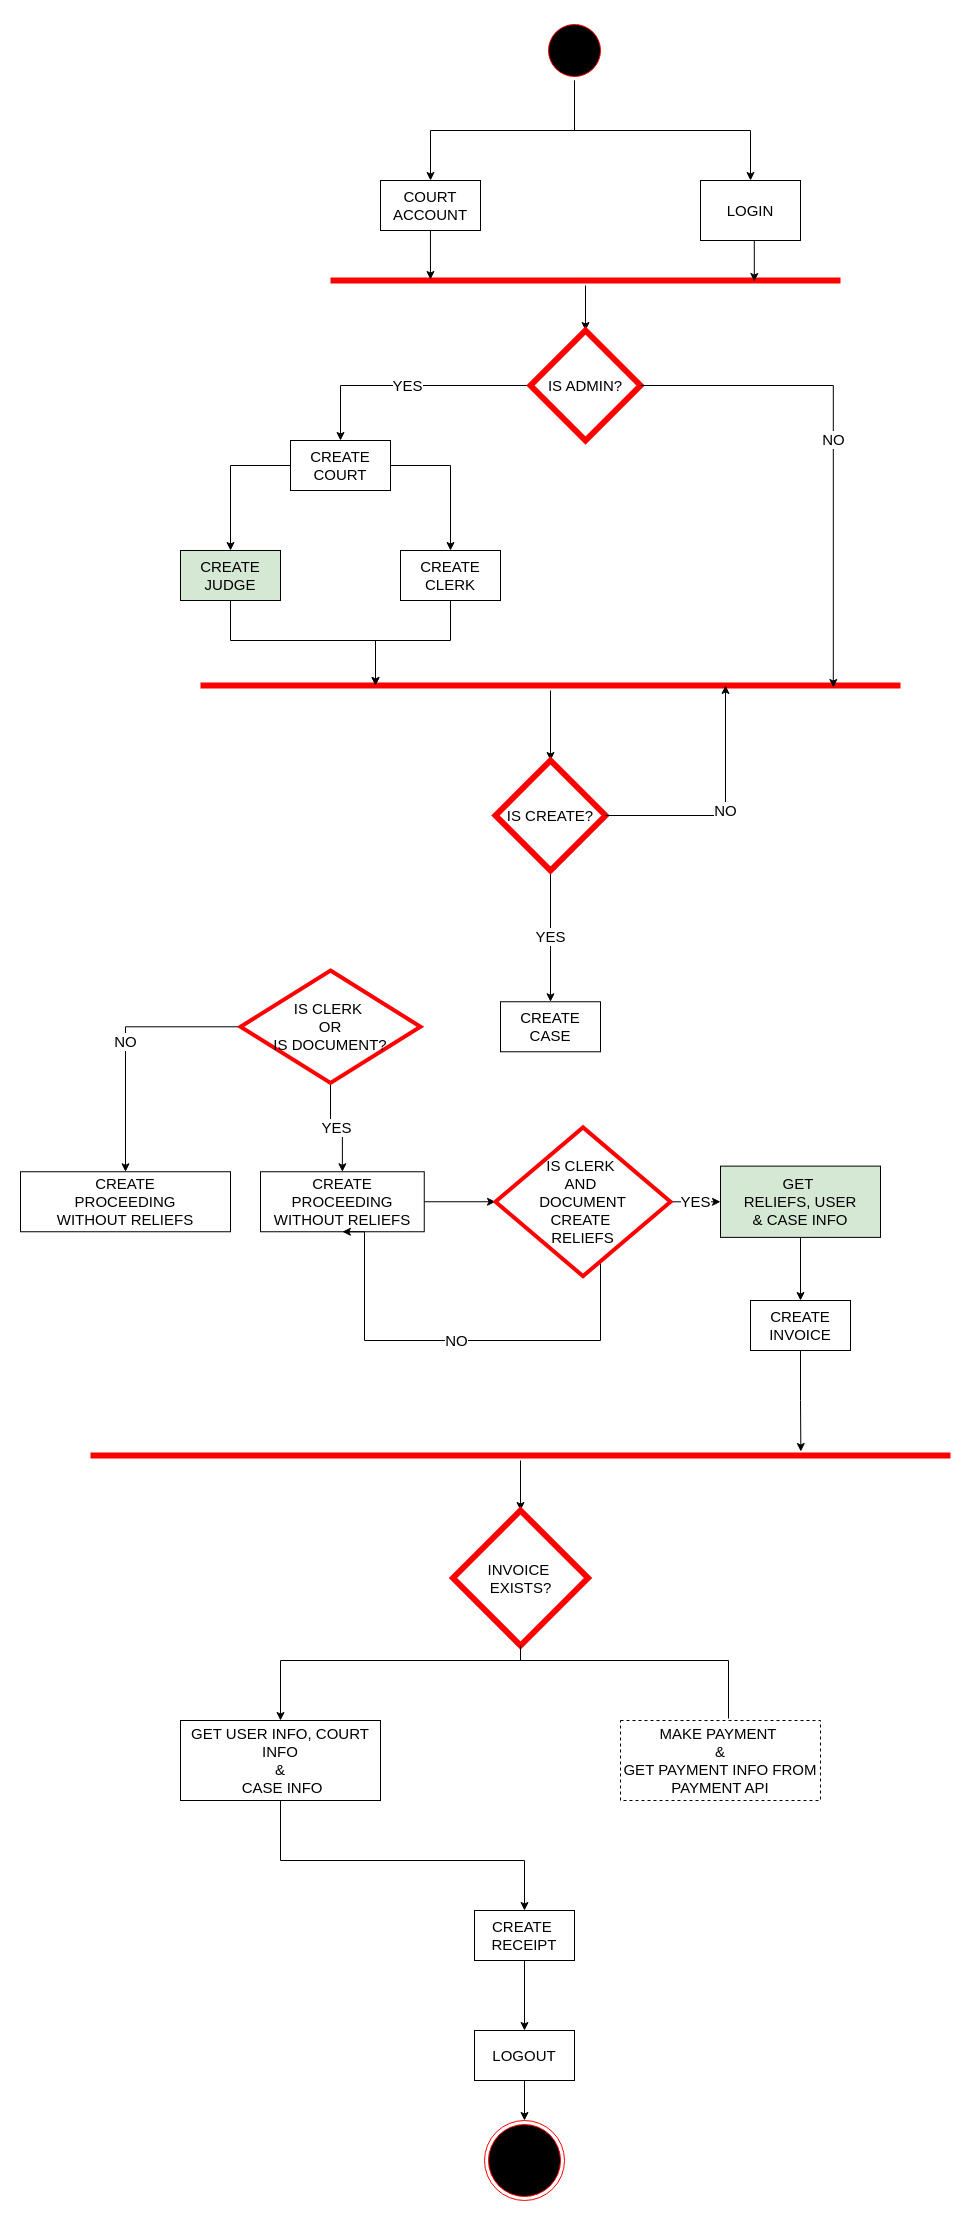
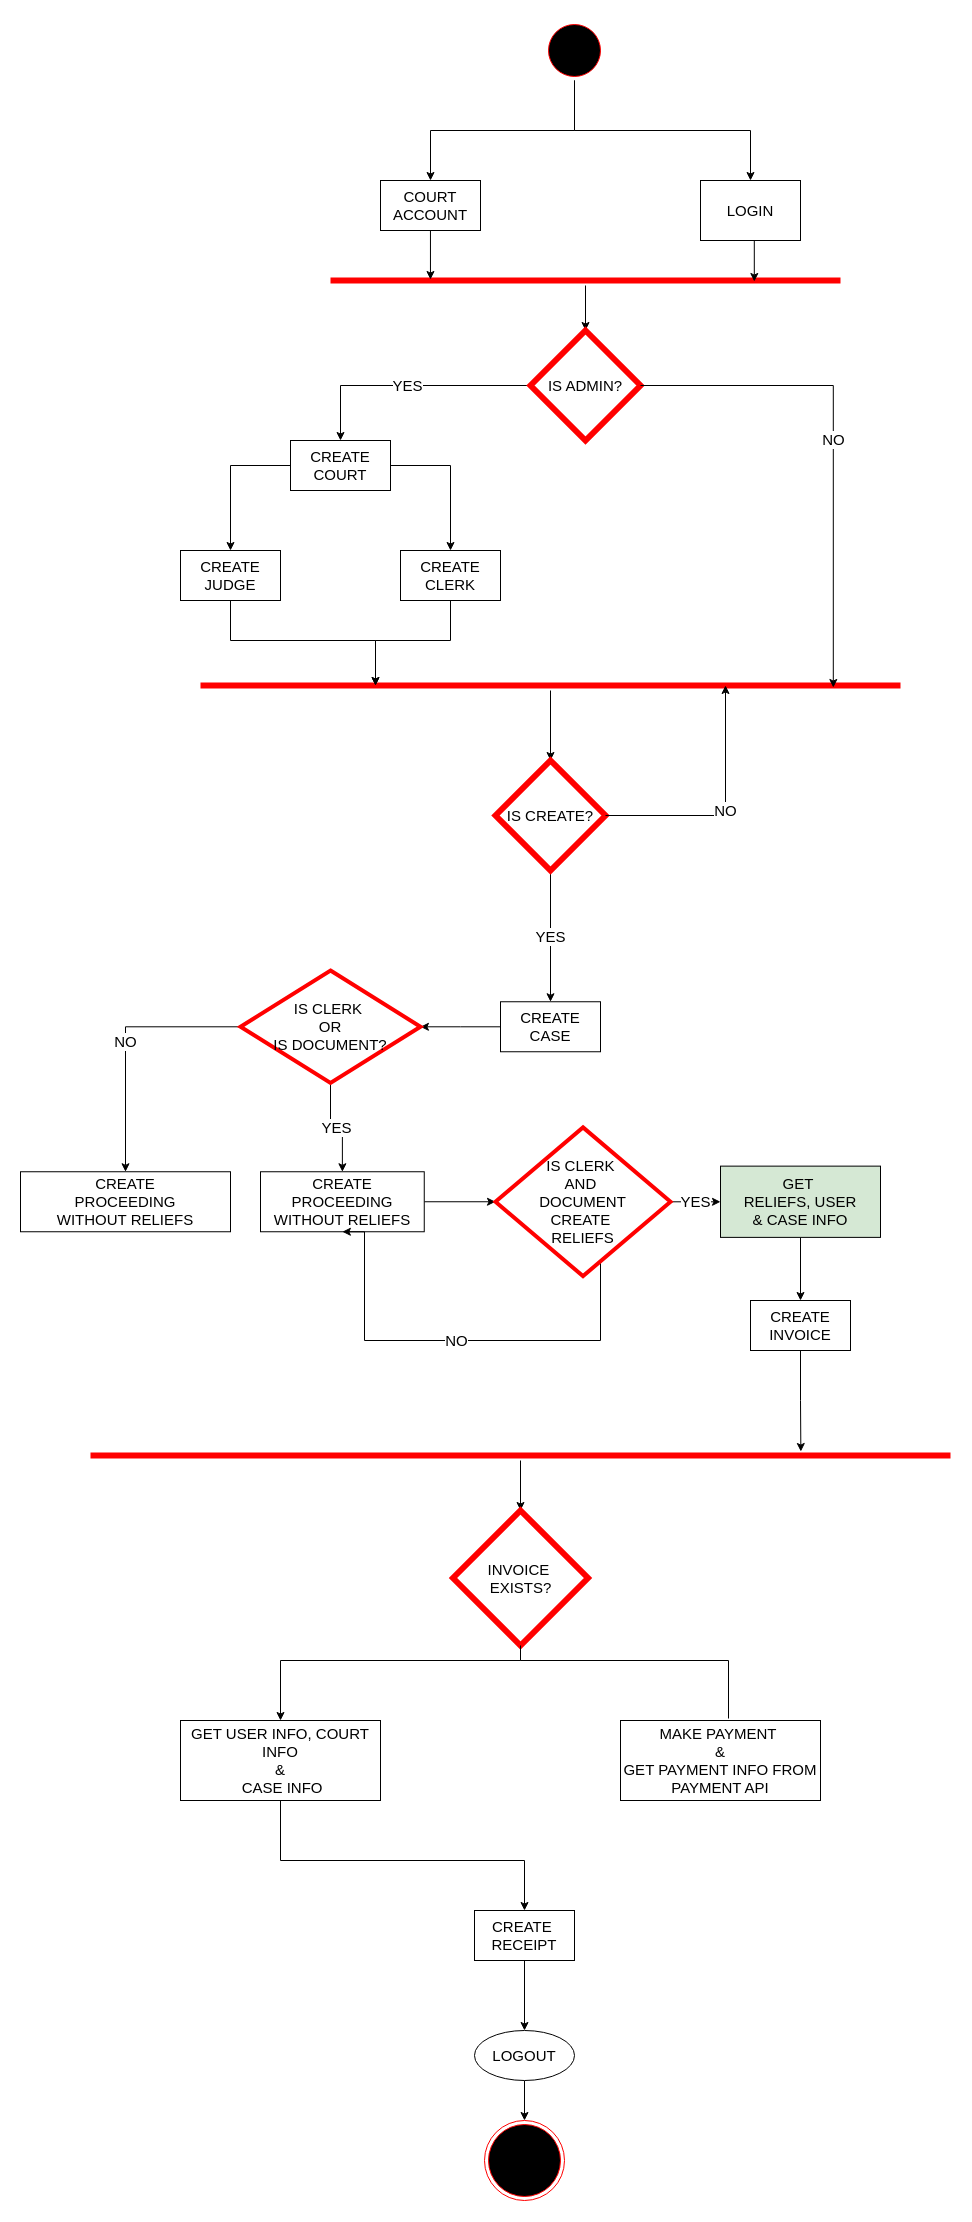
(231, 576) -> (231, 576)
none -> (465, 1027)
(721, 1761) -> (721, 1761)
(525, 2056) -> (525, 2056)
